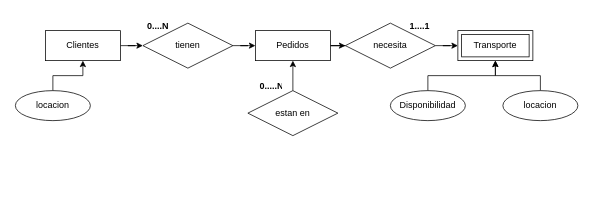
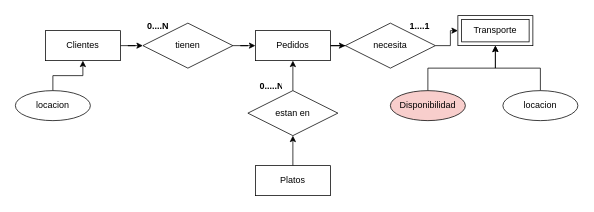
(495, 45) -> (495, 30)
(428, 105) -> (428, 105)
none -> (293, 142)
none -> (293, 180)
